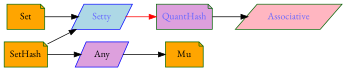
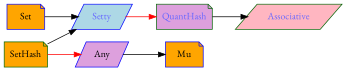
(26, 17) -> (26, 17)
(61, 54) -> (61, 54)
(184, 54) -> (184, 54)
